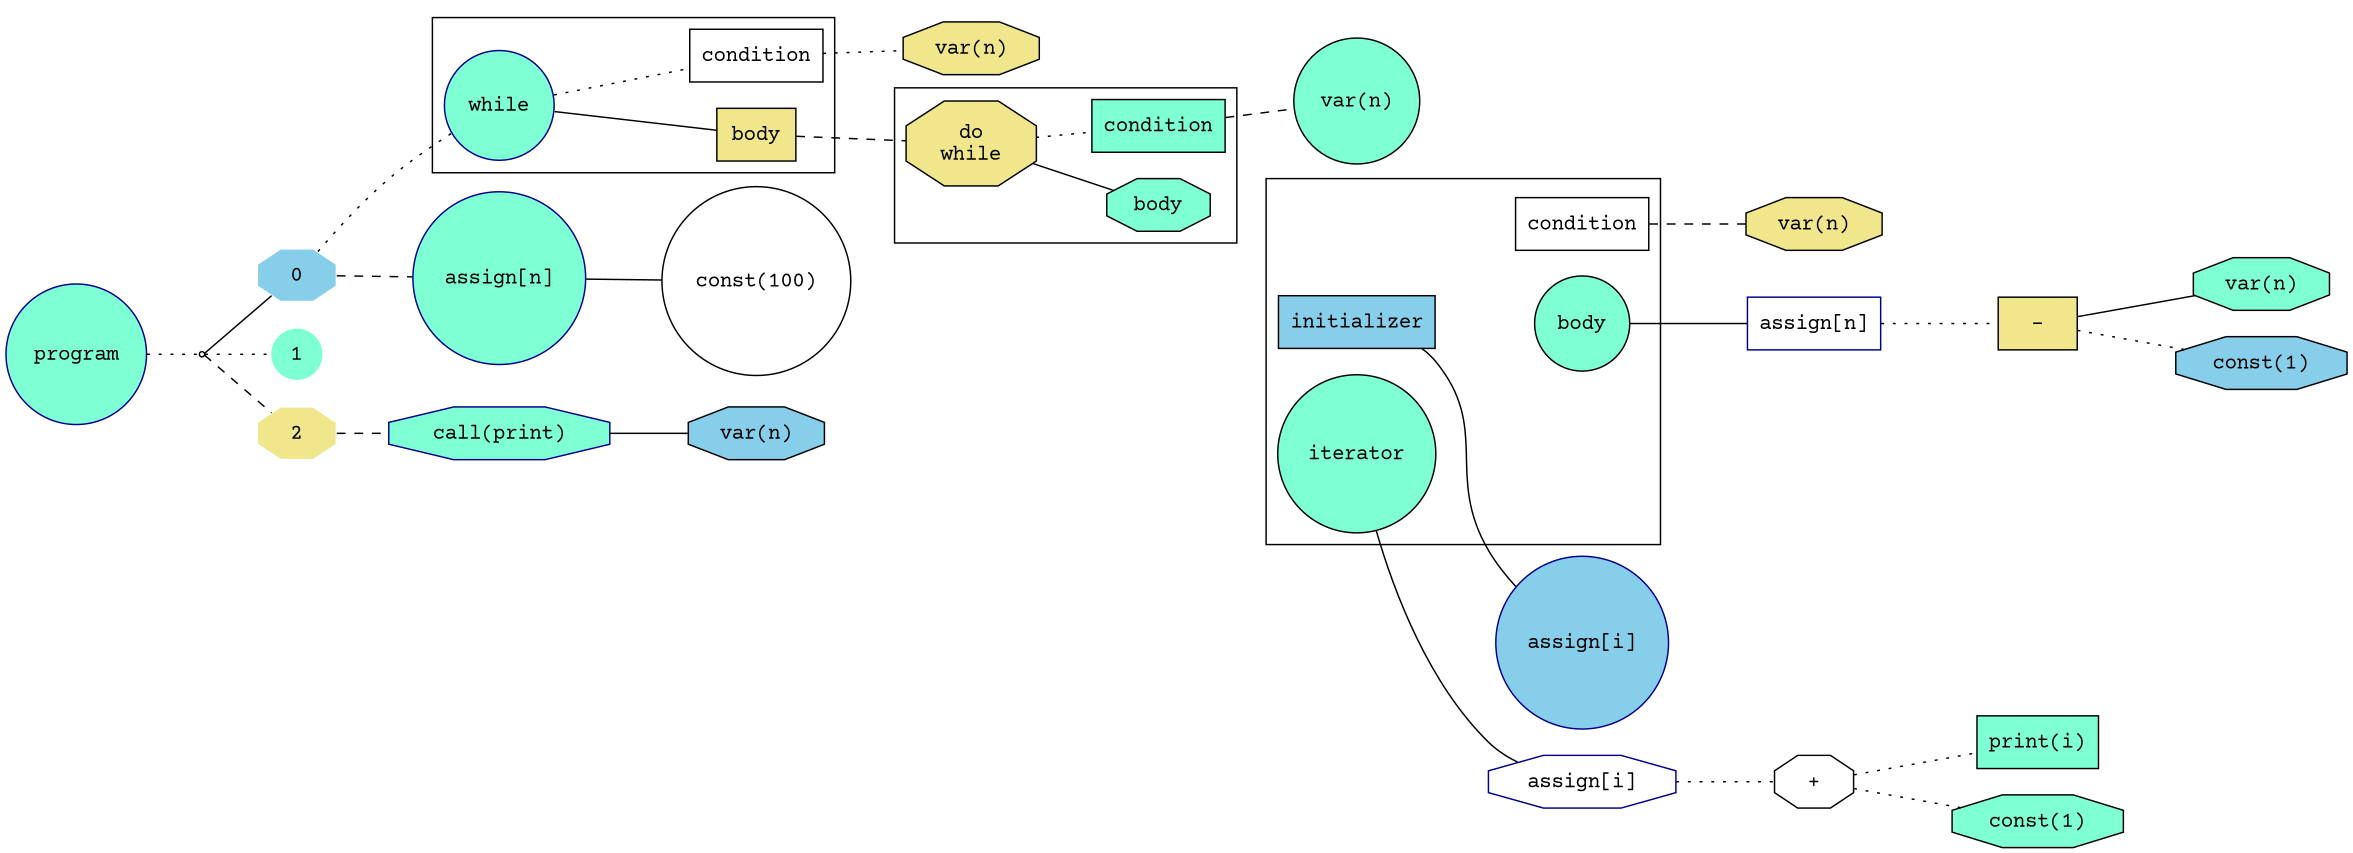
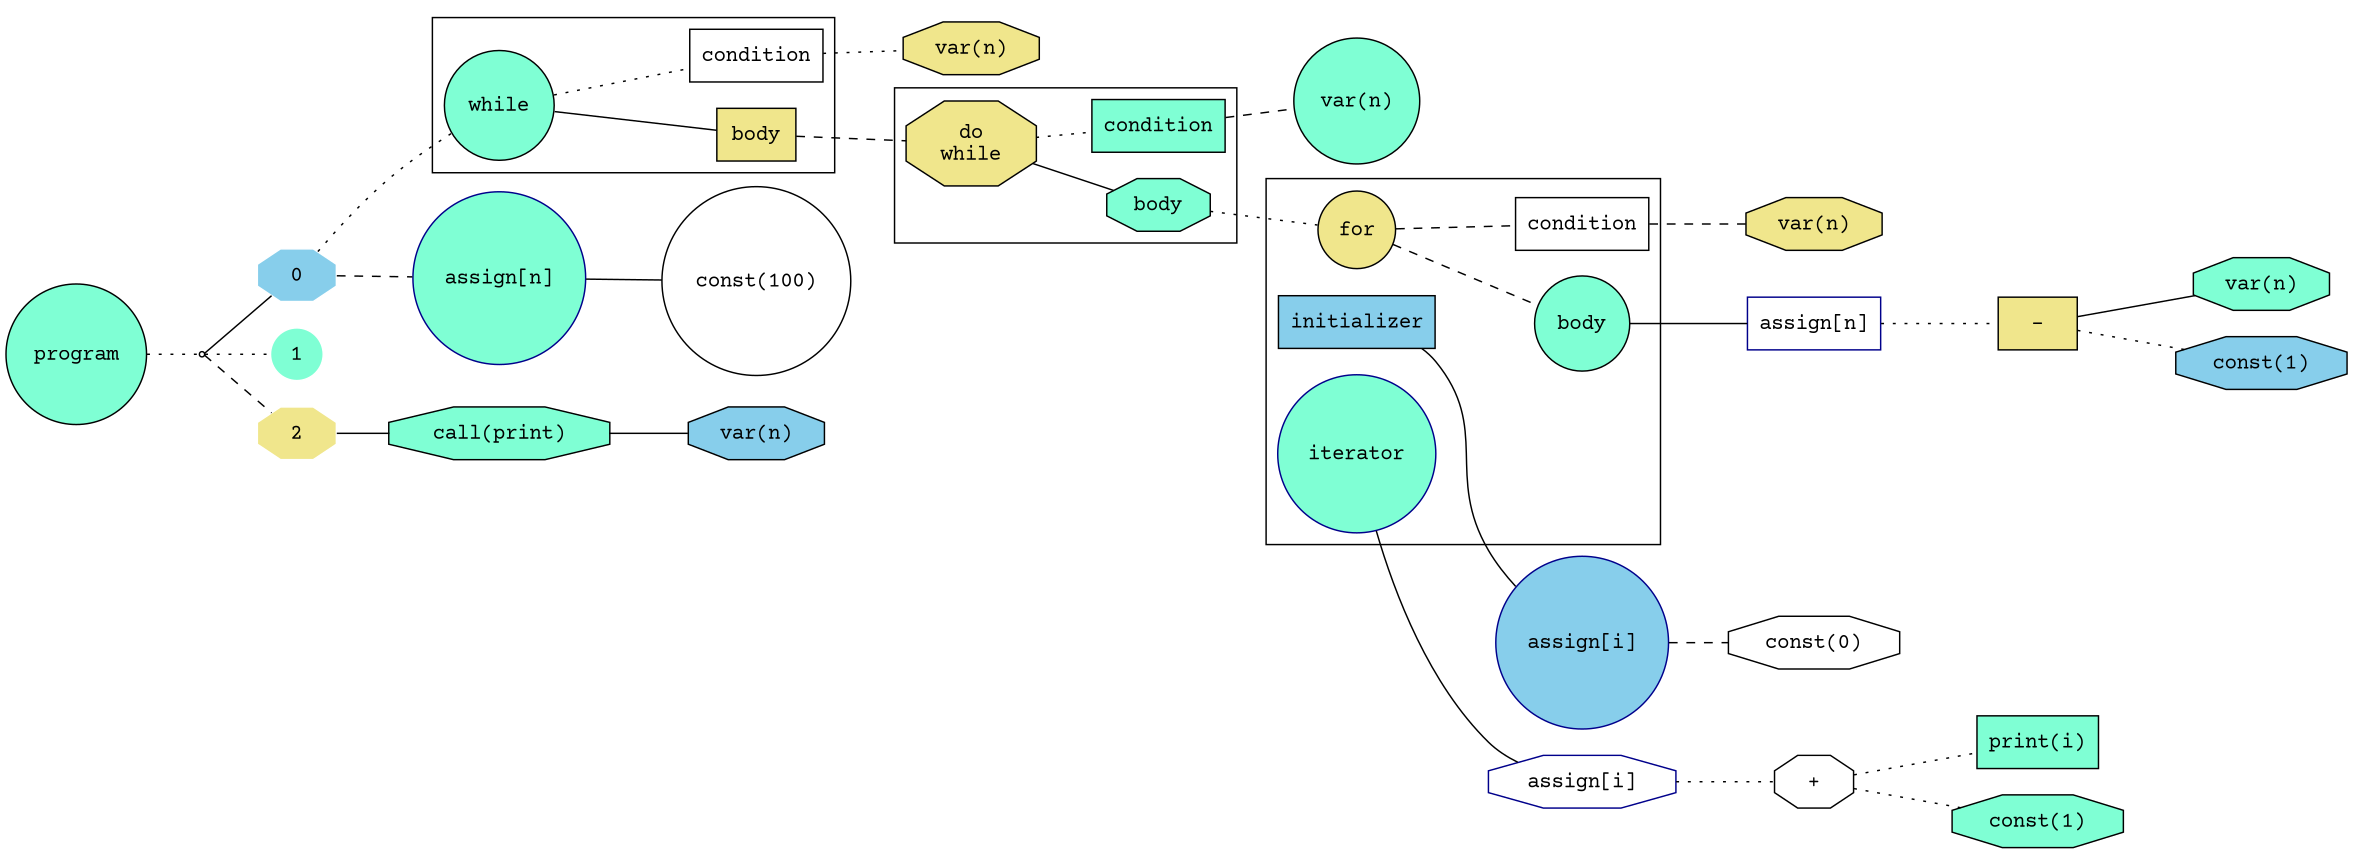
(499, 105) -> (499, 105)
none -> (1357, 230)
(76, 354) -> (76, 354)
(363, 433) -> (363, 433)
(499, 433) -> (499, 433)
(1357, 454) -> (1357, 454)
none -> (1814, 643)
